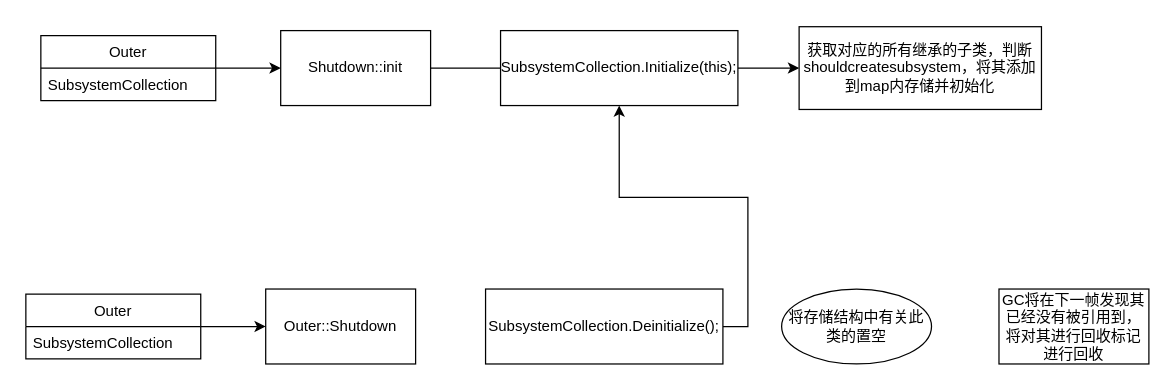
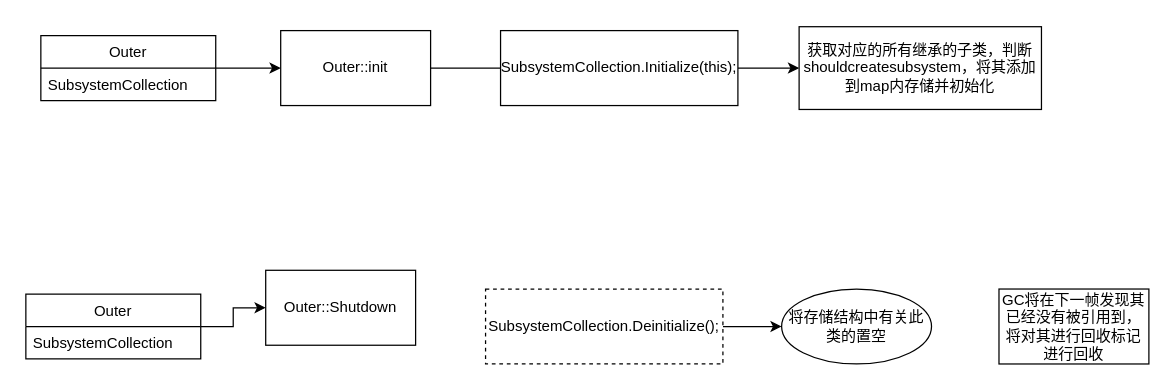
(356, 68) -> (356, 68)
(709, 198) -> (760, 327)
(341, 327) -> (341, 308)
(604, 327) -> (604, 327)
